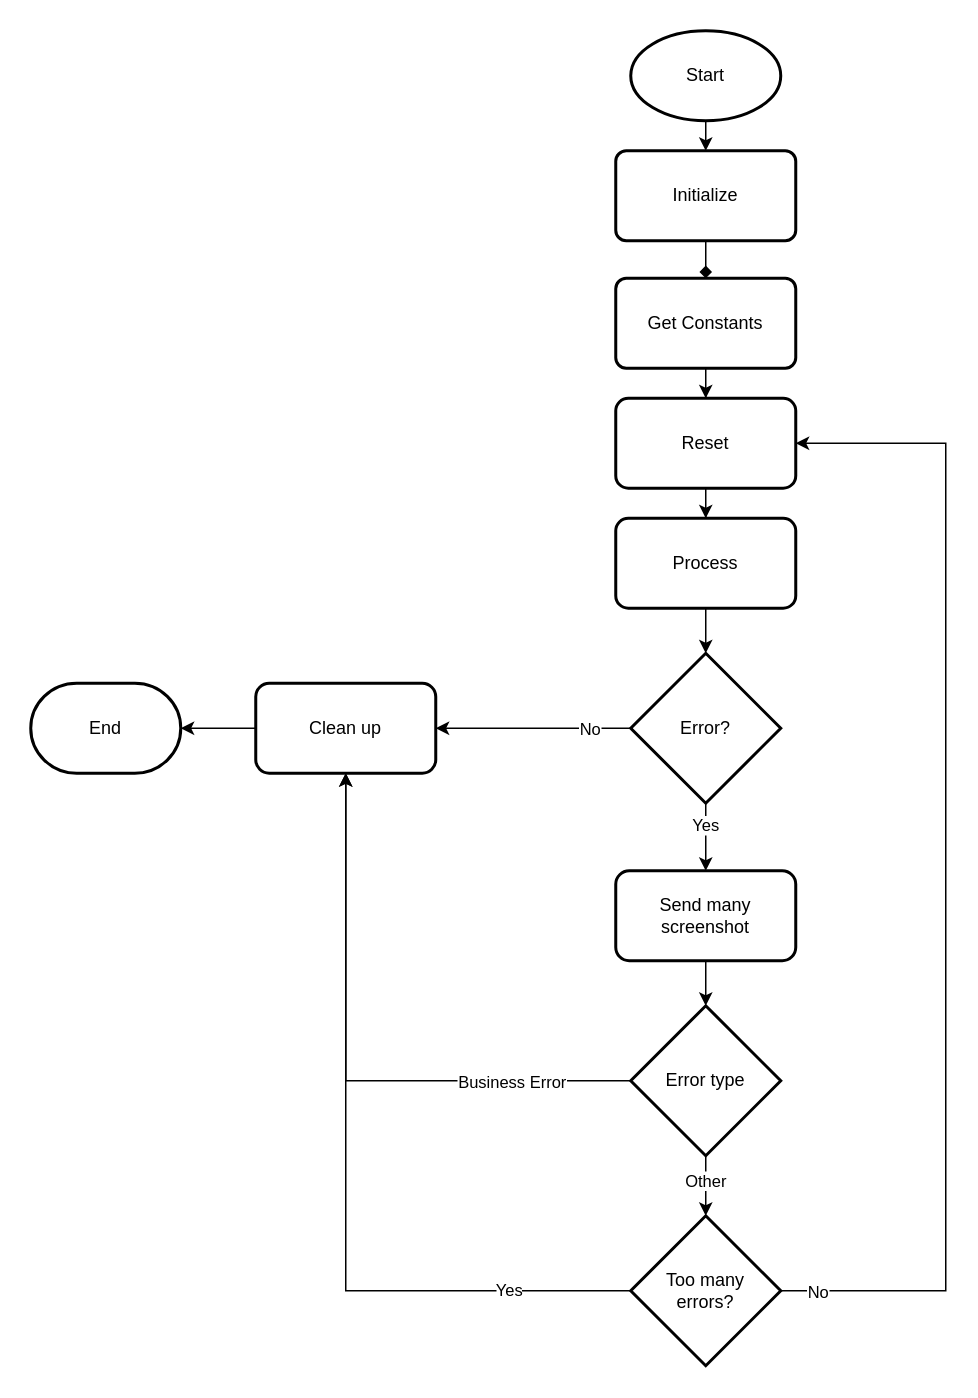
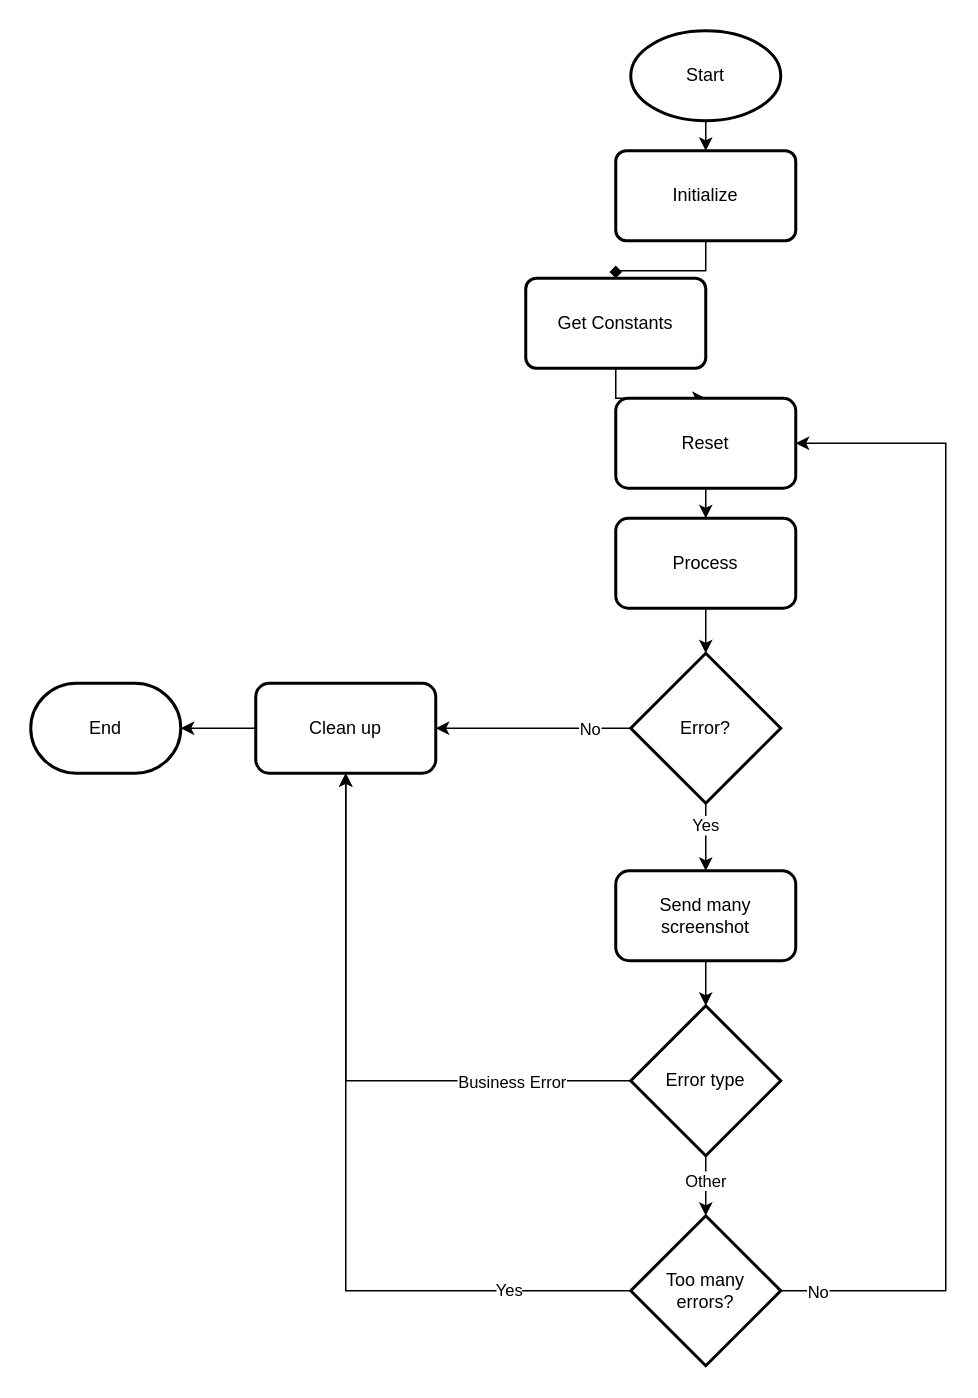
(706, 323) -> (616, 323)
